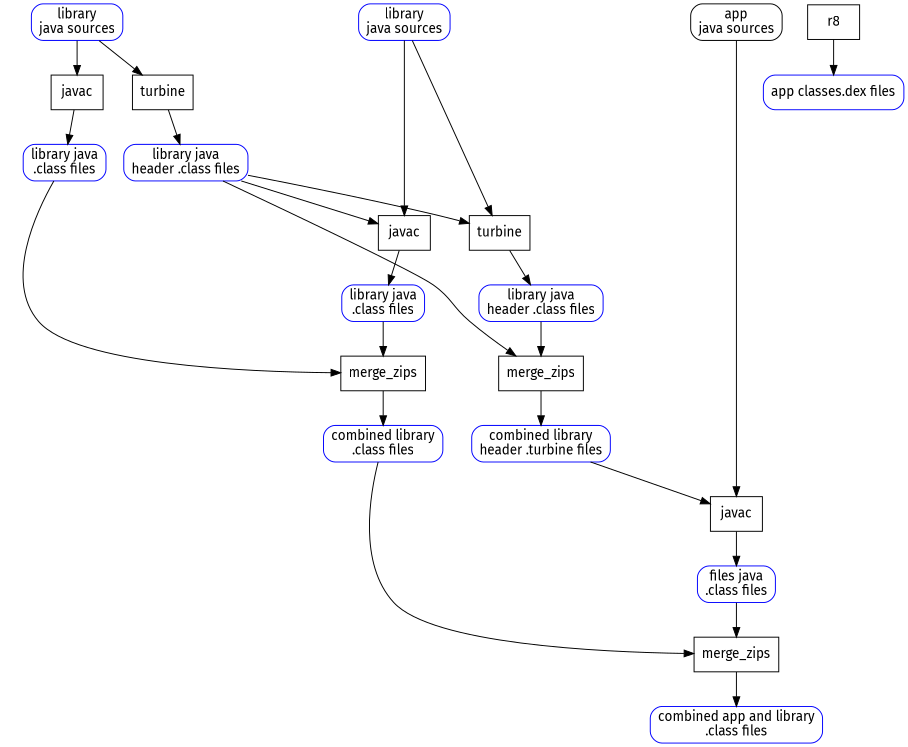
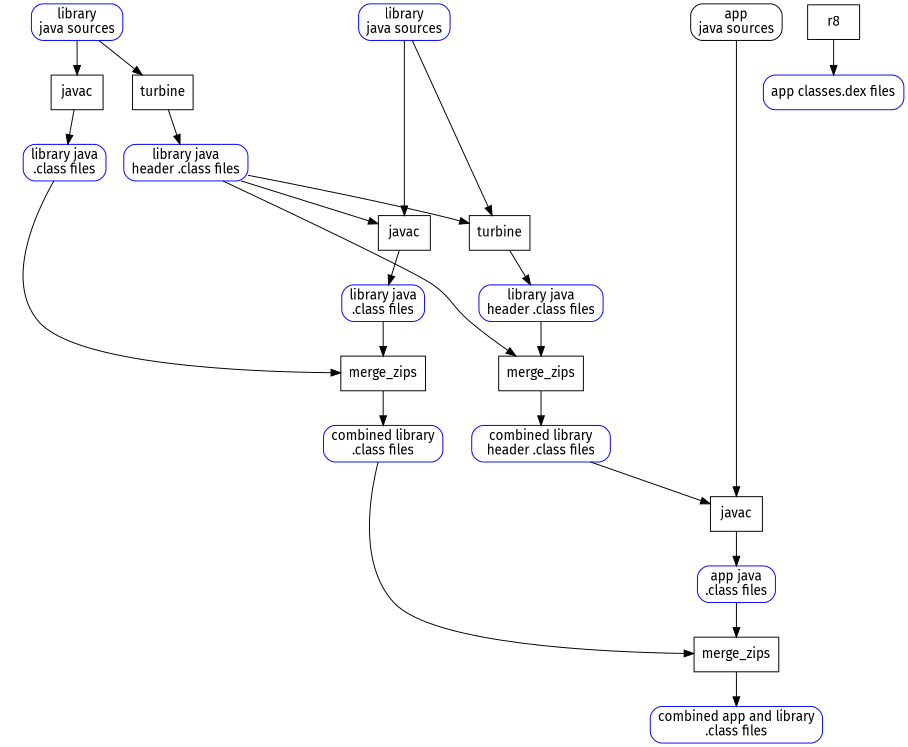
(541, 444) -> (541, 444)
(736, 584) -> (736, 584)
